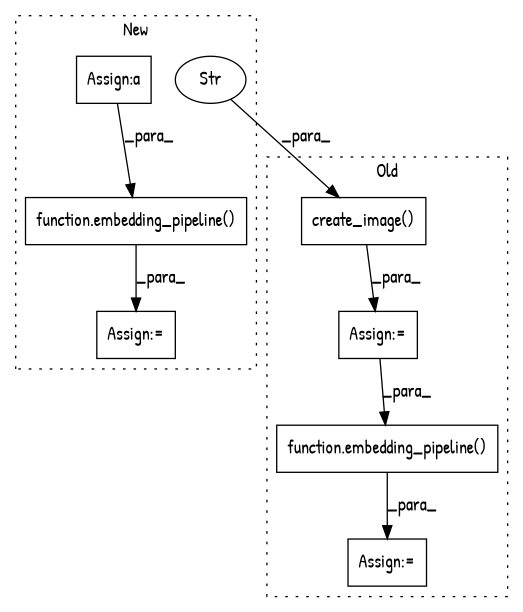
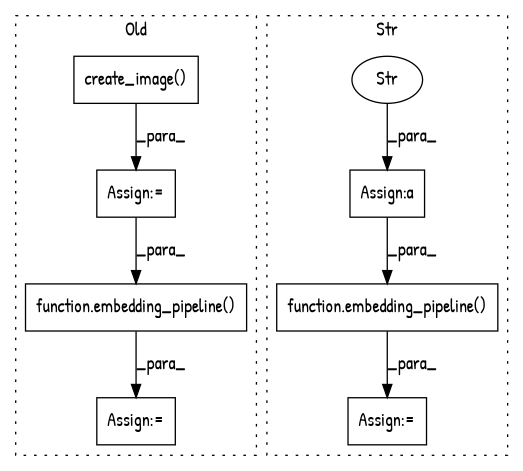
(136, 31) -> (387, 31)
(280, 144) -> (387, 130)
